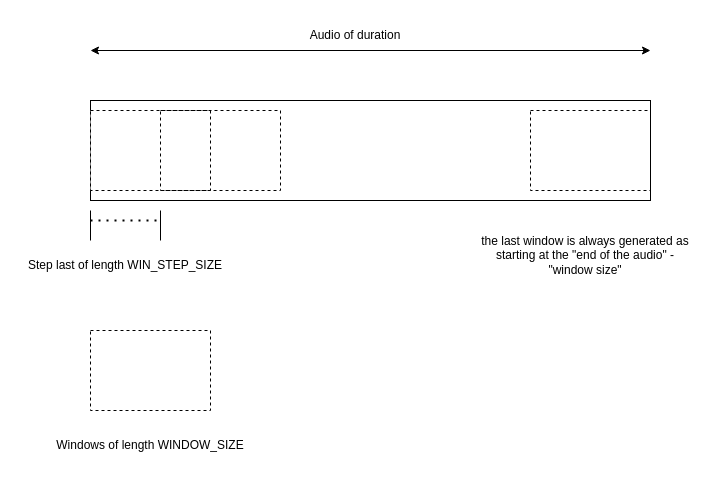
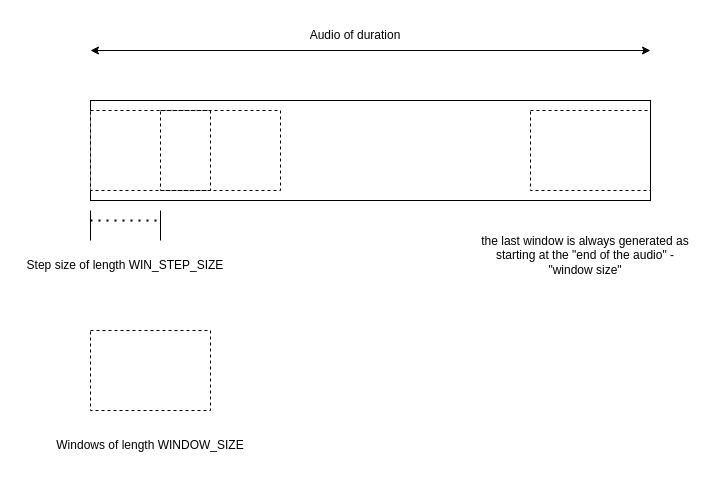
(126, 266) -> (126, 266)
